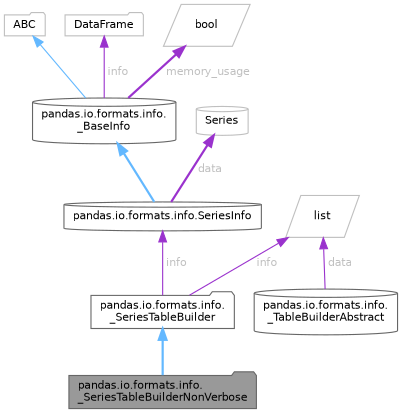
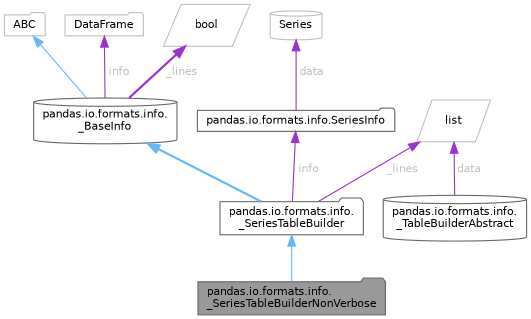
(206, 72) -> (180, 72)
(189, 174) -> (296, 81)
(139, 178) -> (210, 175)
(163, 216) -> (296, 121)
(265, 263) -> (401, 170)
(163, 358) -> (292, 264)
